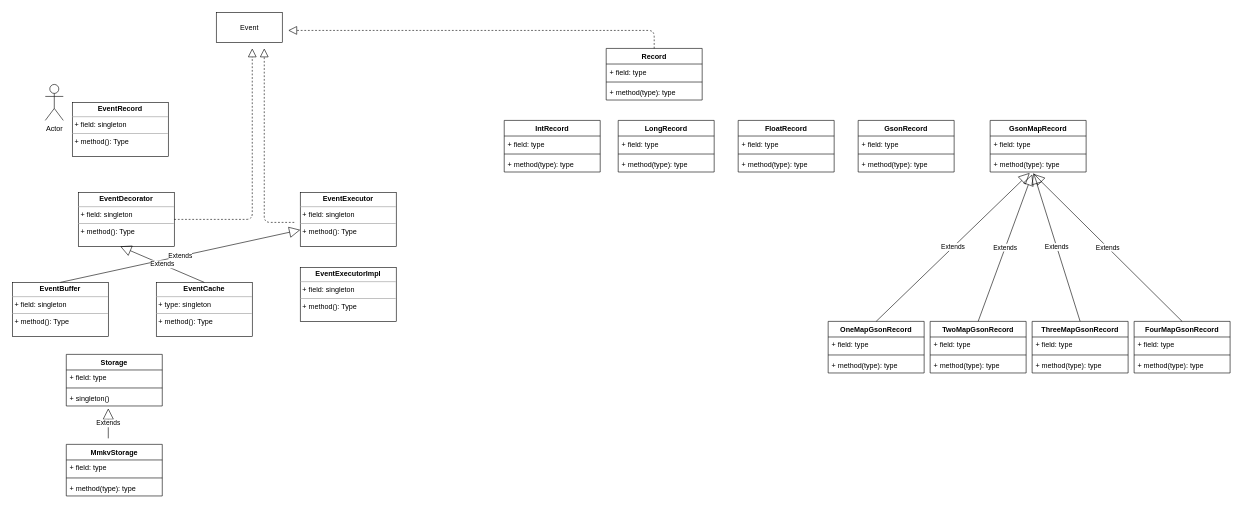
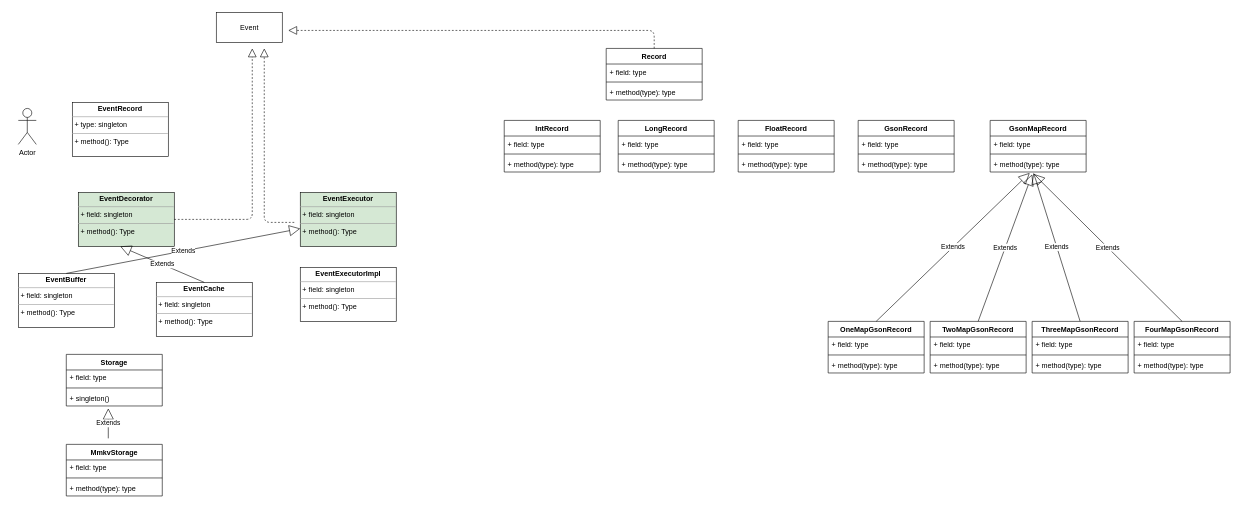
(54, 102) -> (27, 126)
(102, 115) -> (102, 115)
(126, 219) -> (126, 219)
(348, 219) -> (348, 219)
(186, 295) -> (186, 295)
(60, 309) -> (66, 300)
